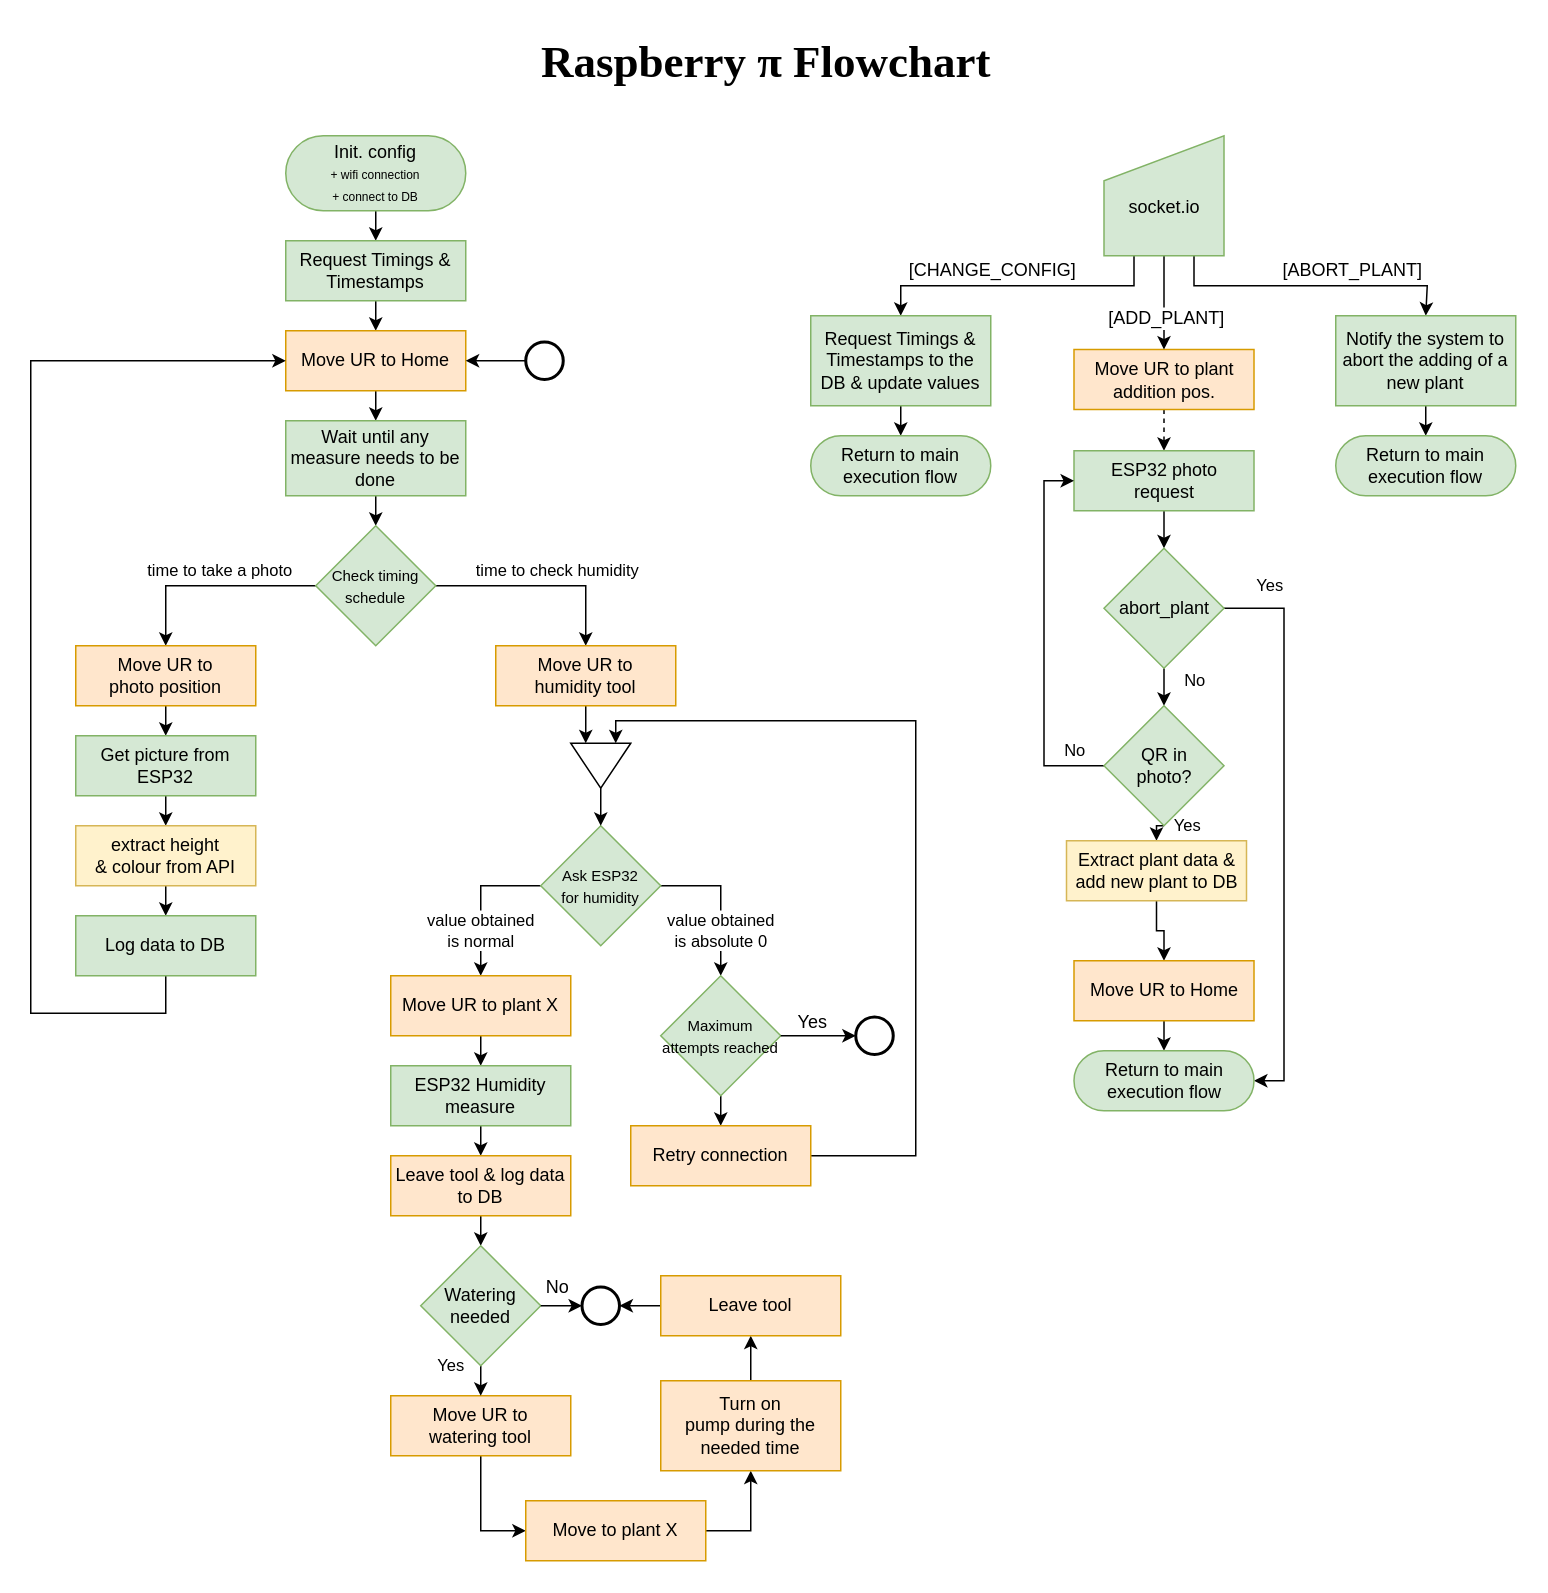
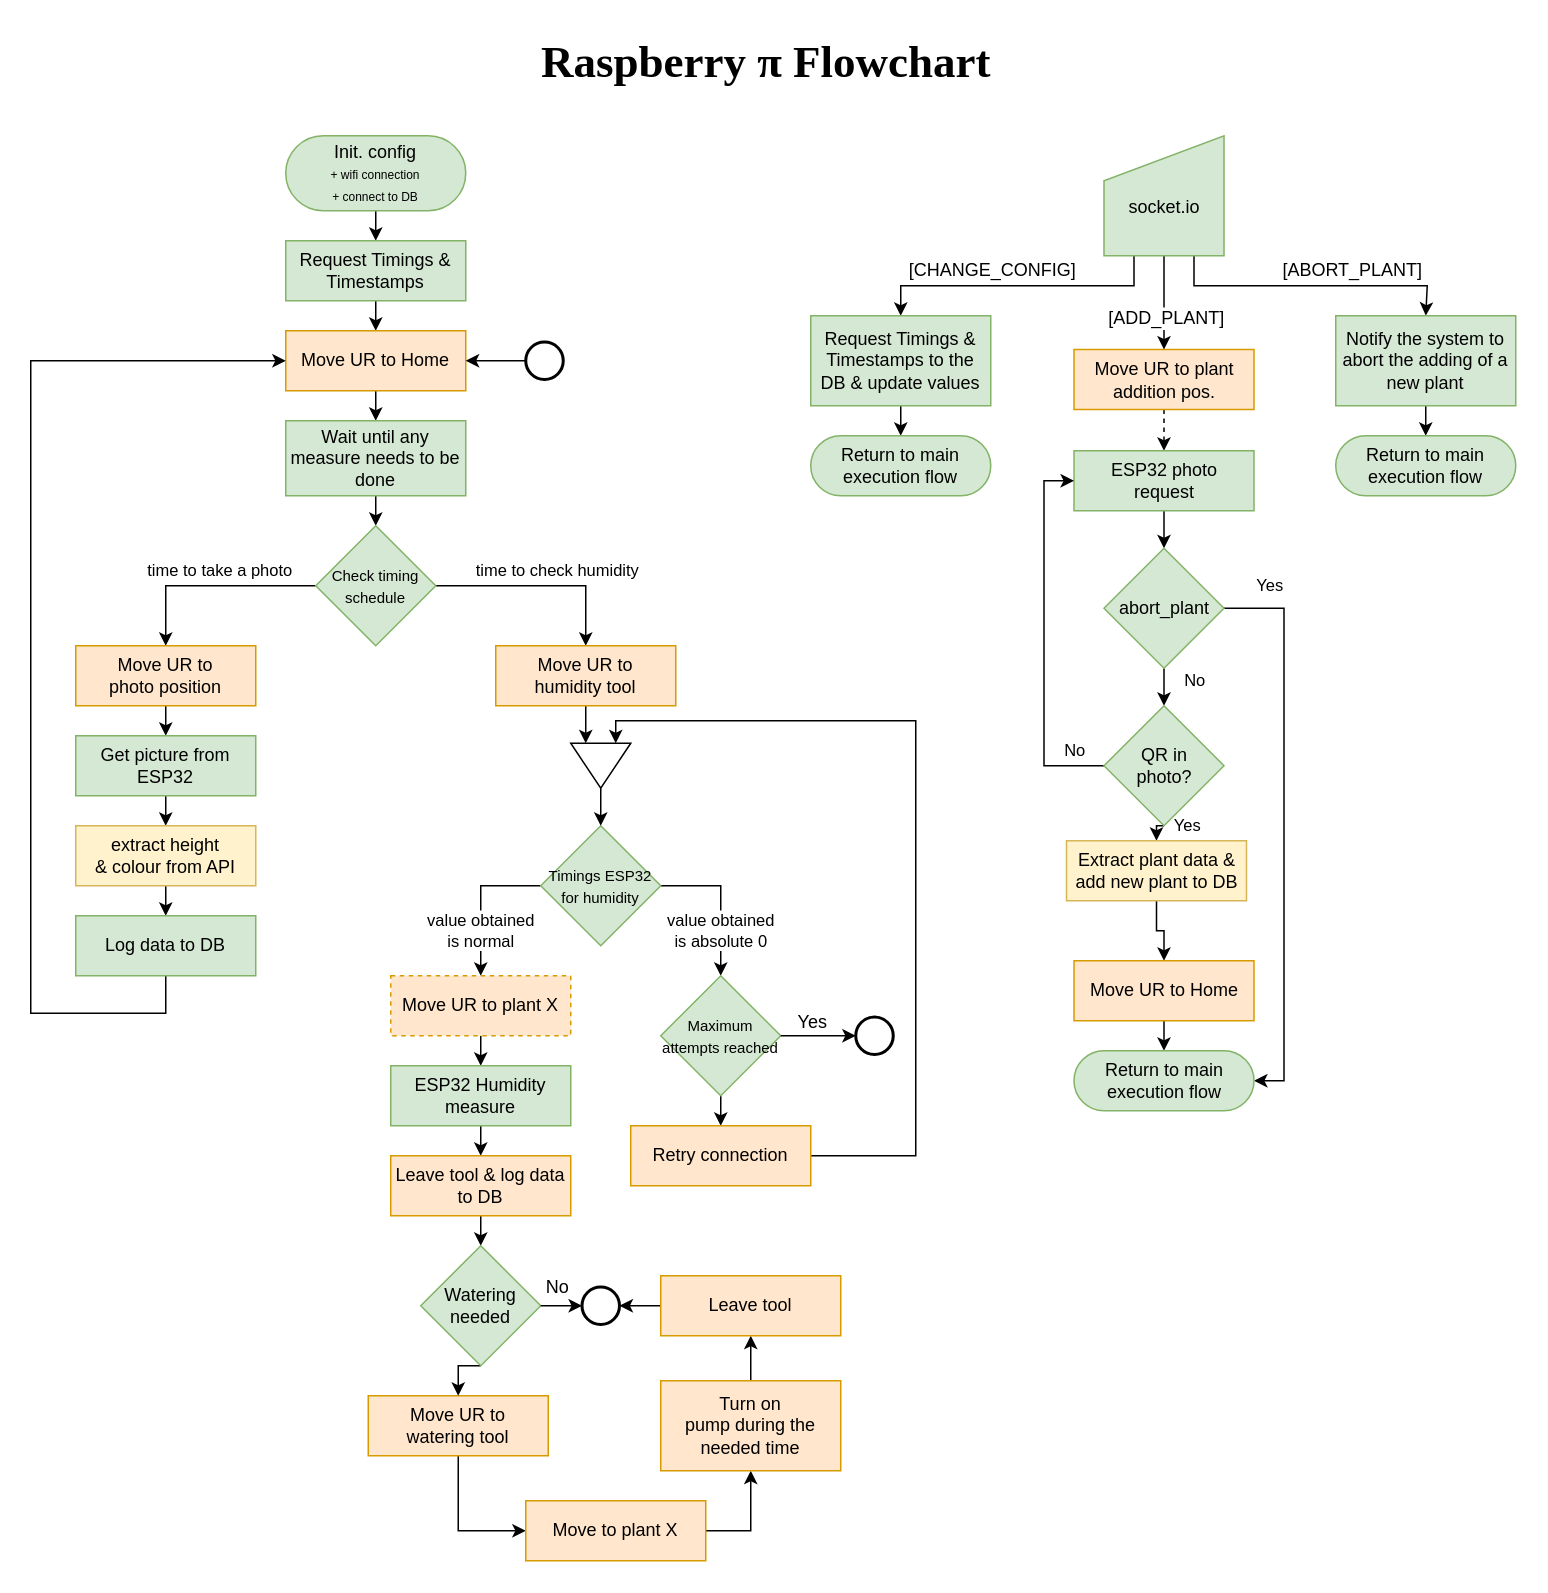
(601, 886) -> (601, 886)
(481, 1006) -> (481, 1006)
(481, 1426) -> (458, 1426)
